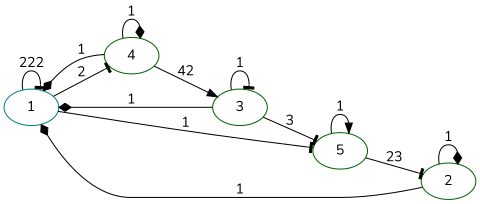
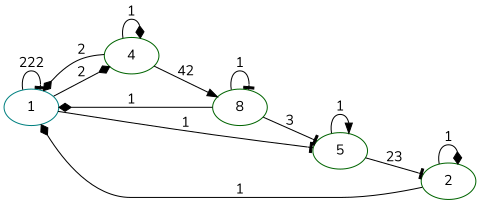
(82, 50) -> (82, 50)
(79, 83) -> (76, 84)
(240, 107) -> (240, 107)
